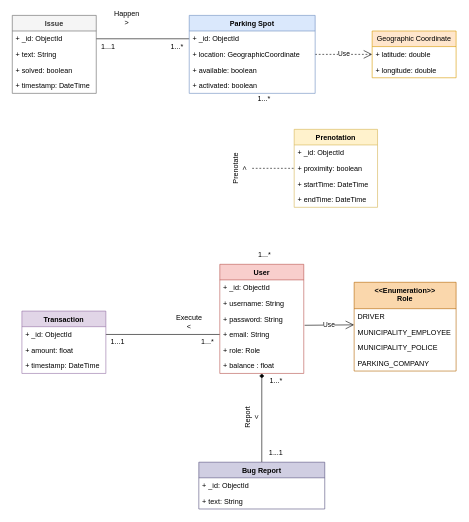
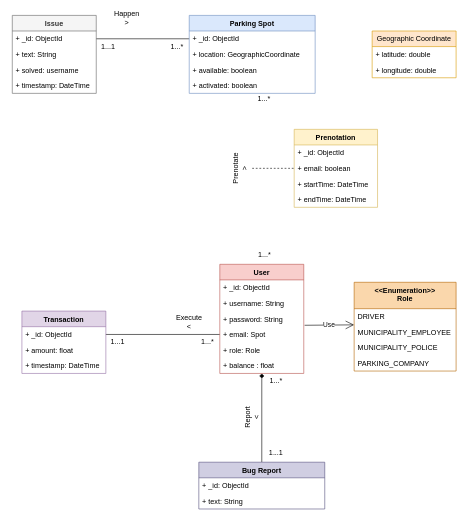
(344, 54) -> none
(45, 70) -> (48, 70)
(332, 169) -> (324, 169)
(248, 335) -> (245, 335)
